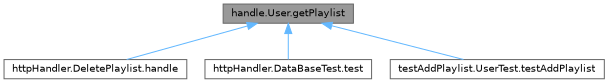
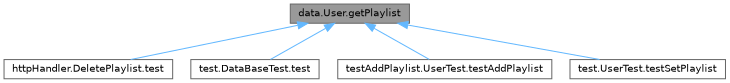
(288, 14) -> (350, 14)
(95, 69) -> (88, 69)
(288, 69) -> (255, 69)
none -> (648, 69)
